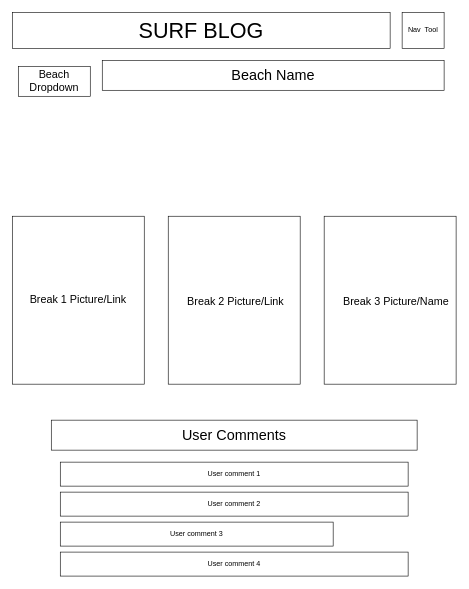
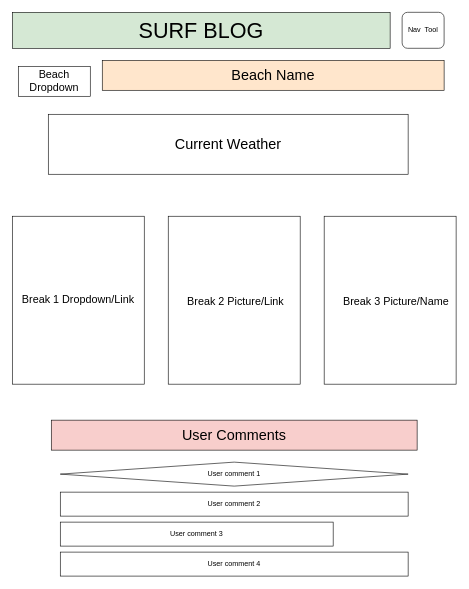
(201, 30) -> (201, 30)
(423, 30) -> (423, 30)
(273, 75) -> (273, 75)
none -> (228, 144)
(78, 300) -> (78, 300)
(234, 435) -> (234, 435)
(234, 474) -> (234, 474)
